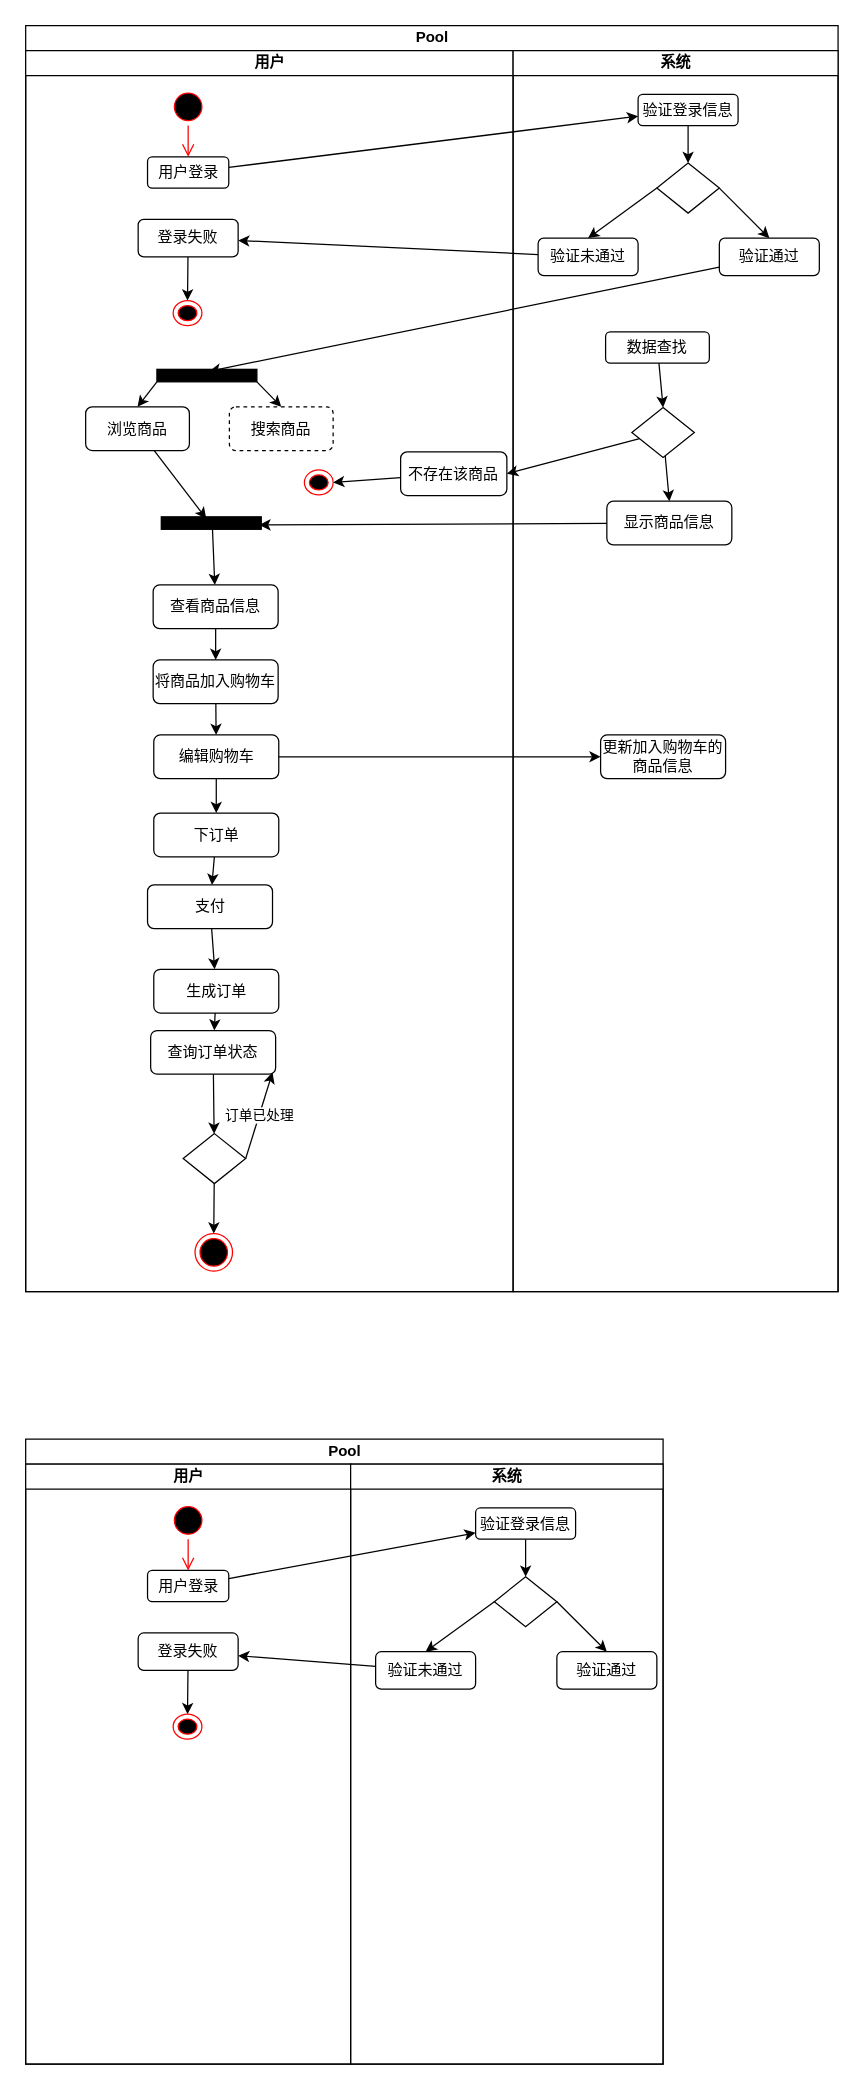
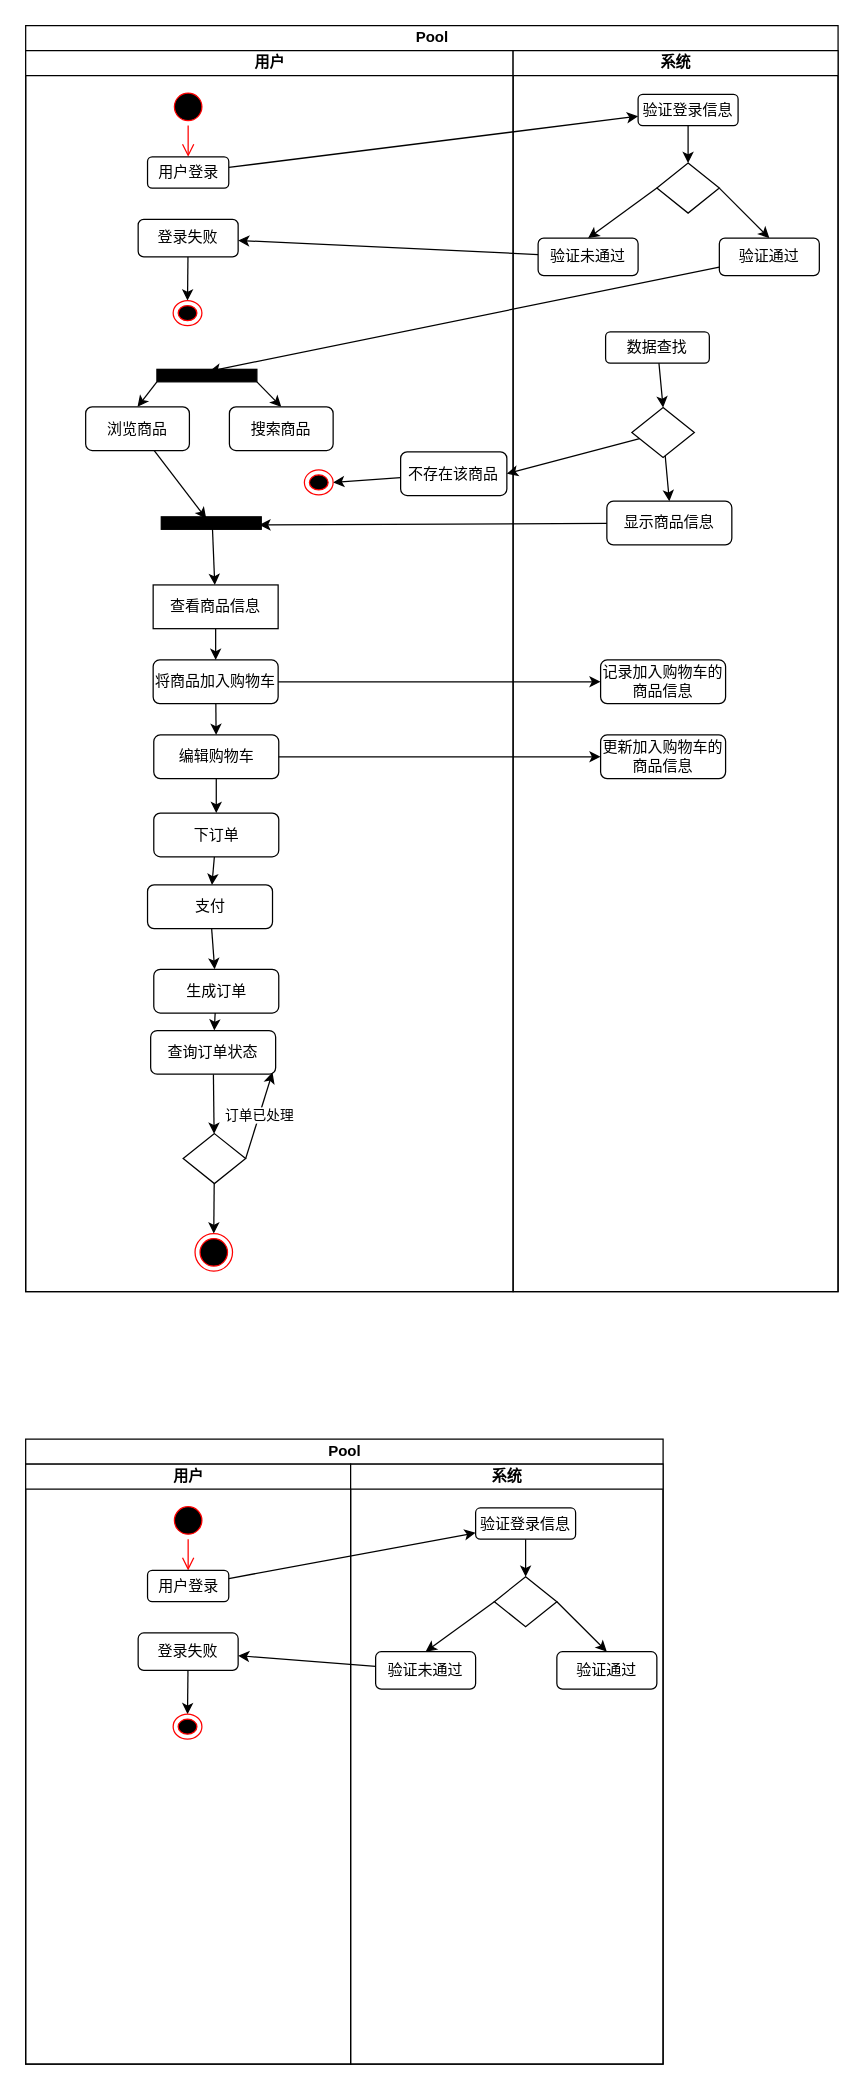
(281, 429) -> (281, 429)
(216, 607) -> (216, 607)
none -> (435, 682)
none -> (663, 682)
